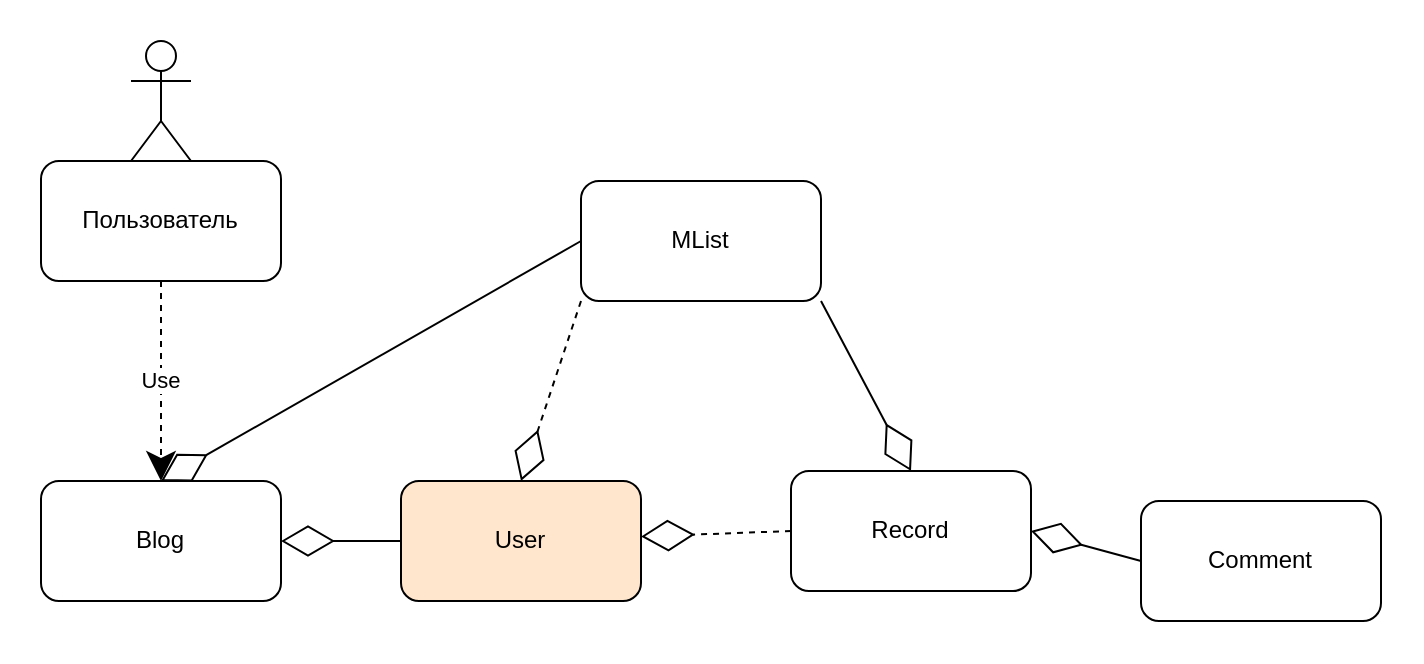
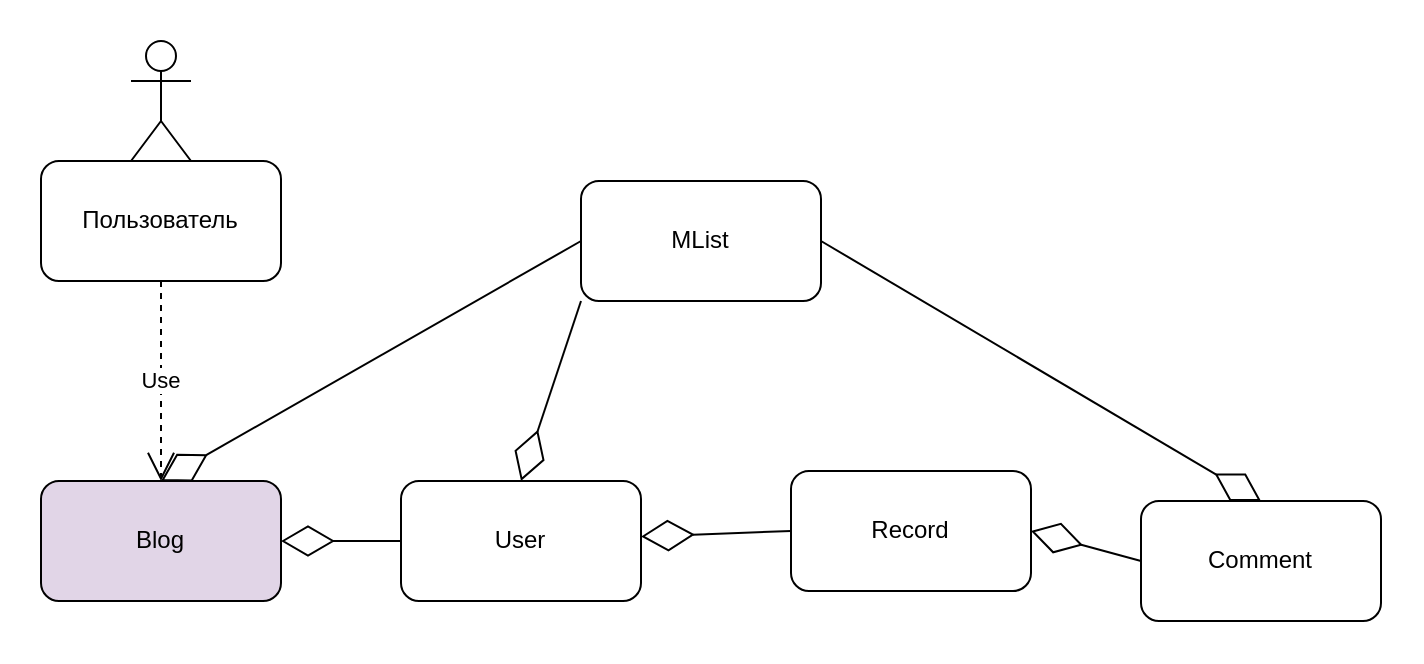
none -> (1018, 358)
(854, 363) -> none
(559, 366) -> (559, 366)
(161, 457) -> (161, 464)
(741, 533) -> (741, 533)
(161, 541) -> (161, 541)
(521, 541) -> (521, 541)
